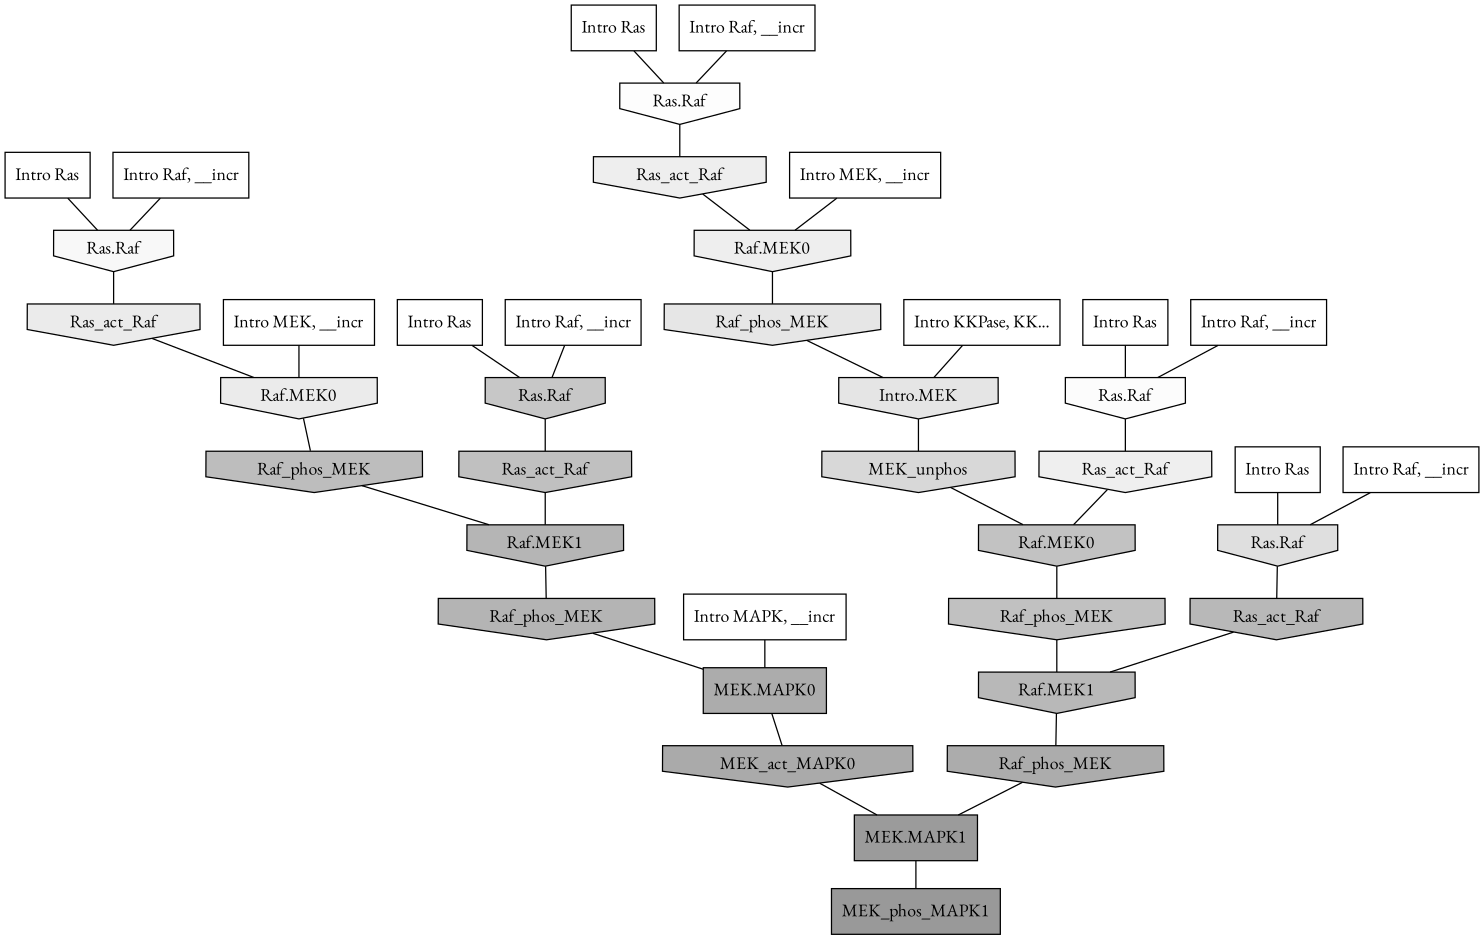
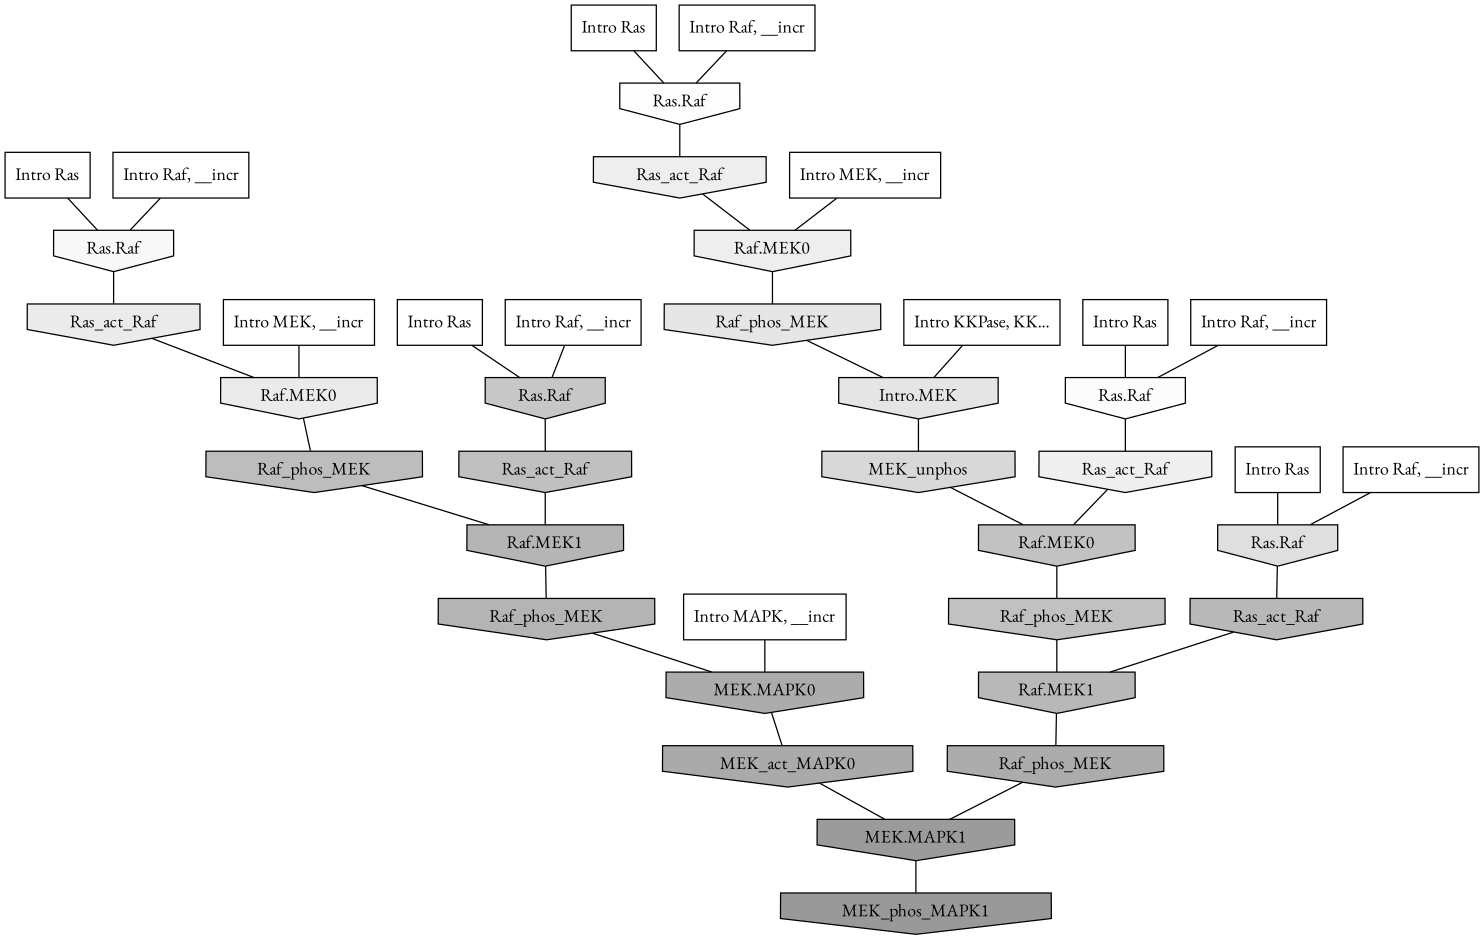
(765, 691) -> (765, 691)
(916, 838) -> (916, 838)
(916, 911) -> (916, 911)
